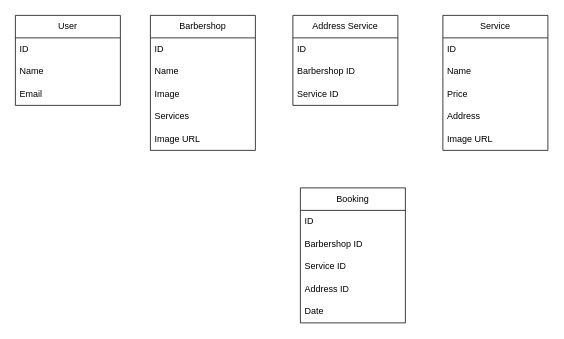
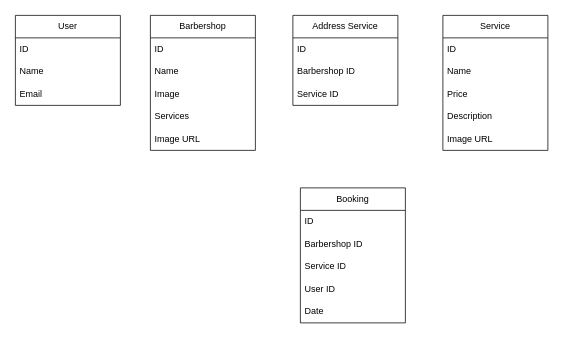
(465, 117) -> (473, 117)
(329, 289) -> (321, 289)
